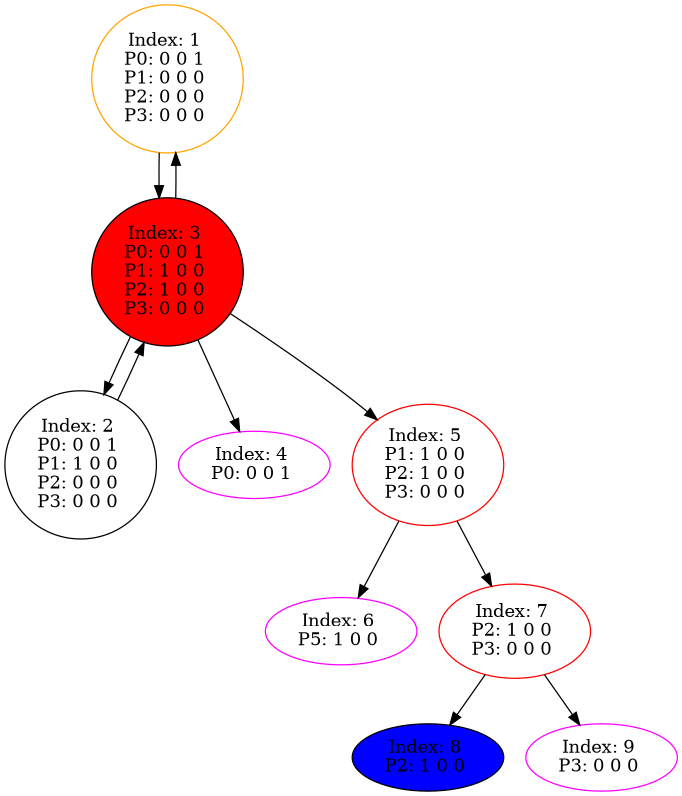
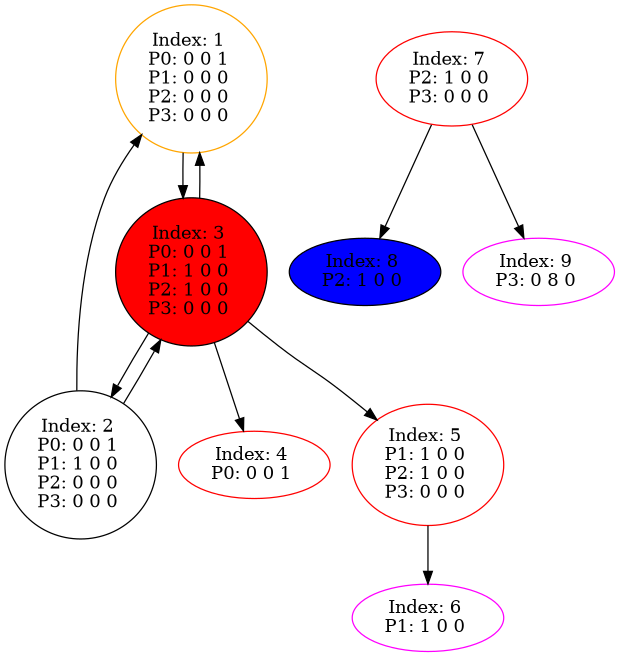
none -> (87, 263)
(254, 465) -> (254, 465)
(471, 548) -> none
(341, 631) -> (428, 618)
(602, 757) -> (539, 272)
